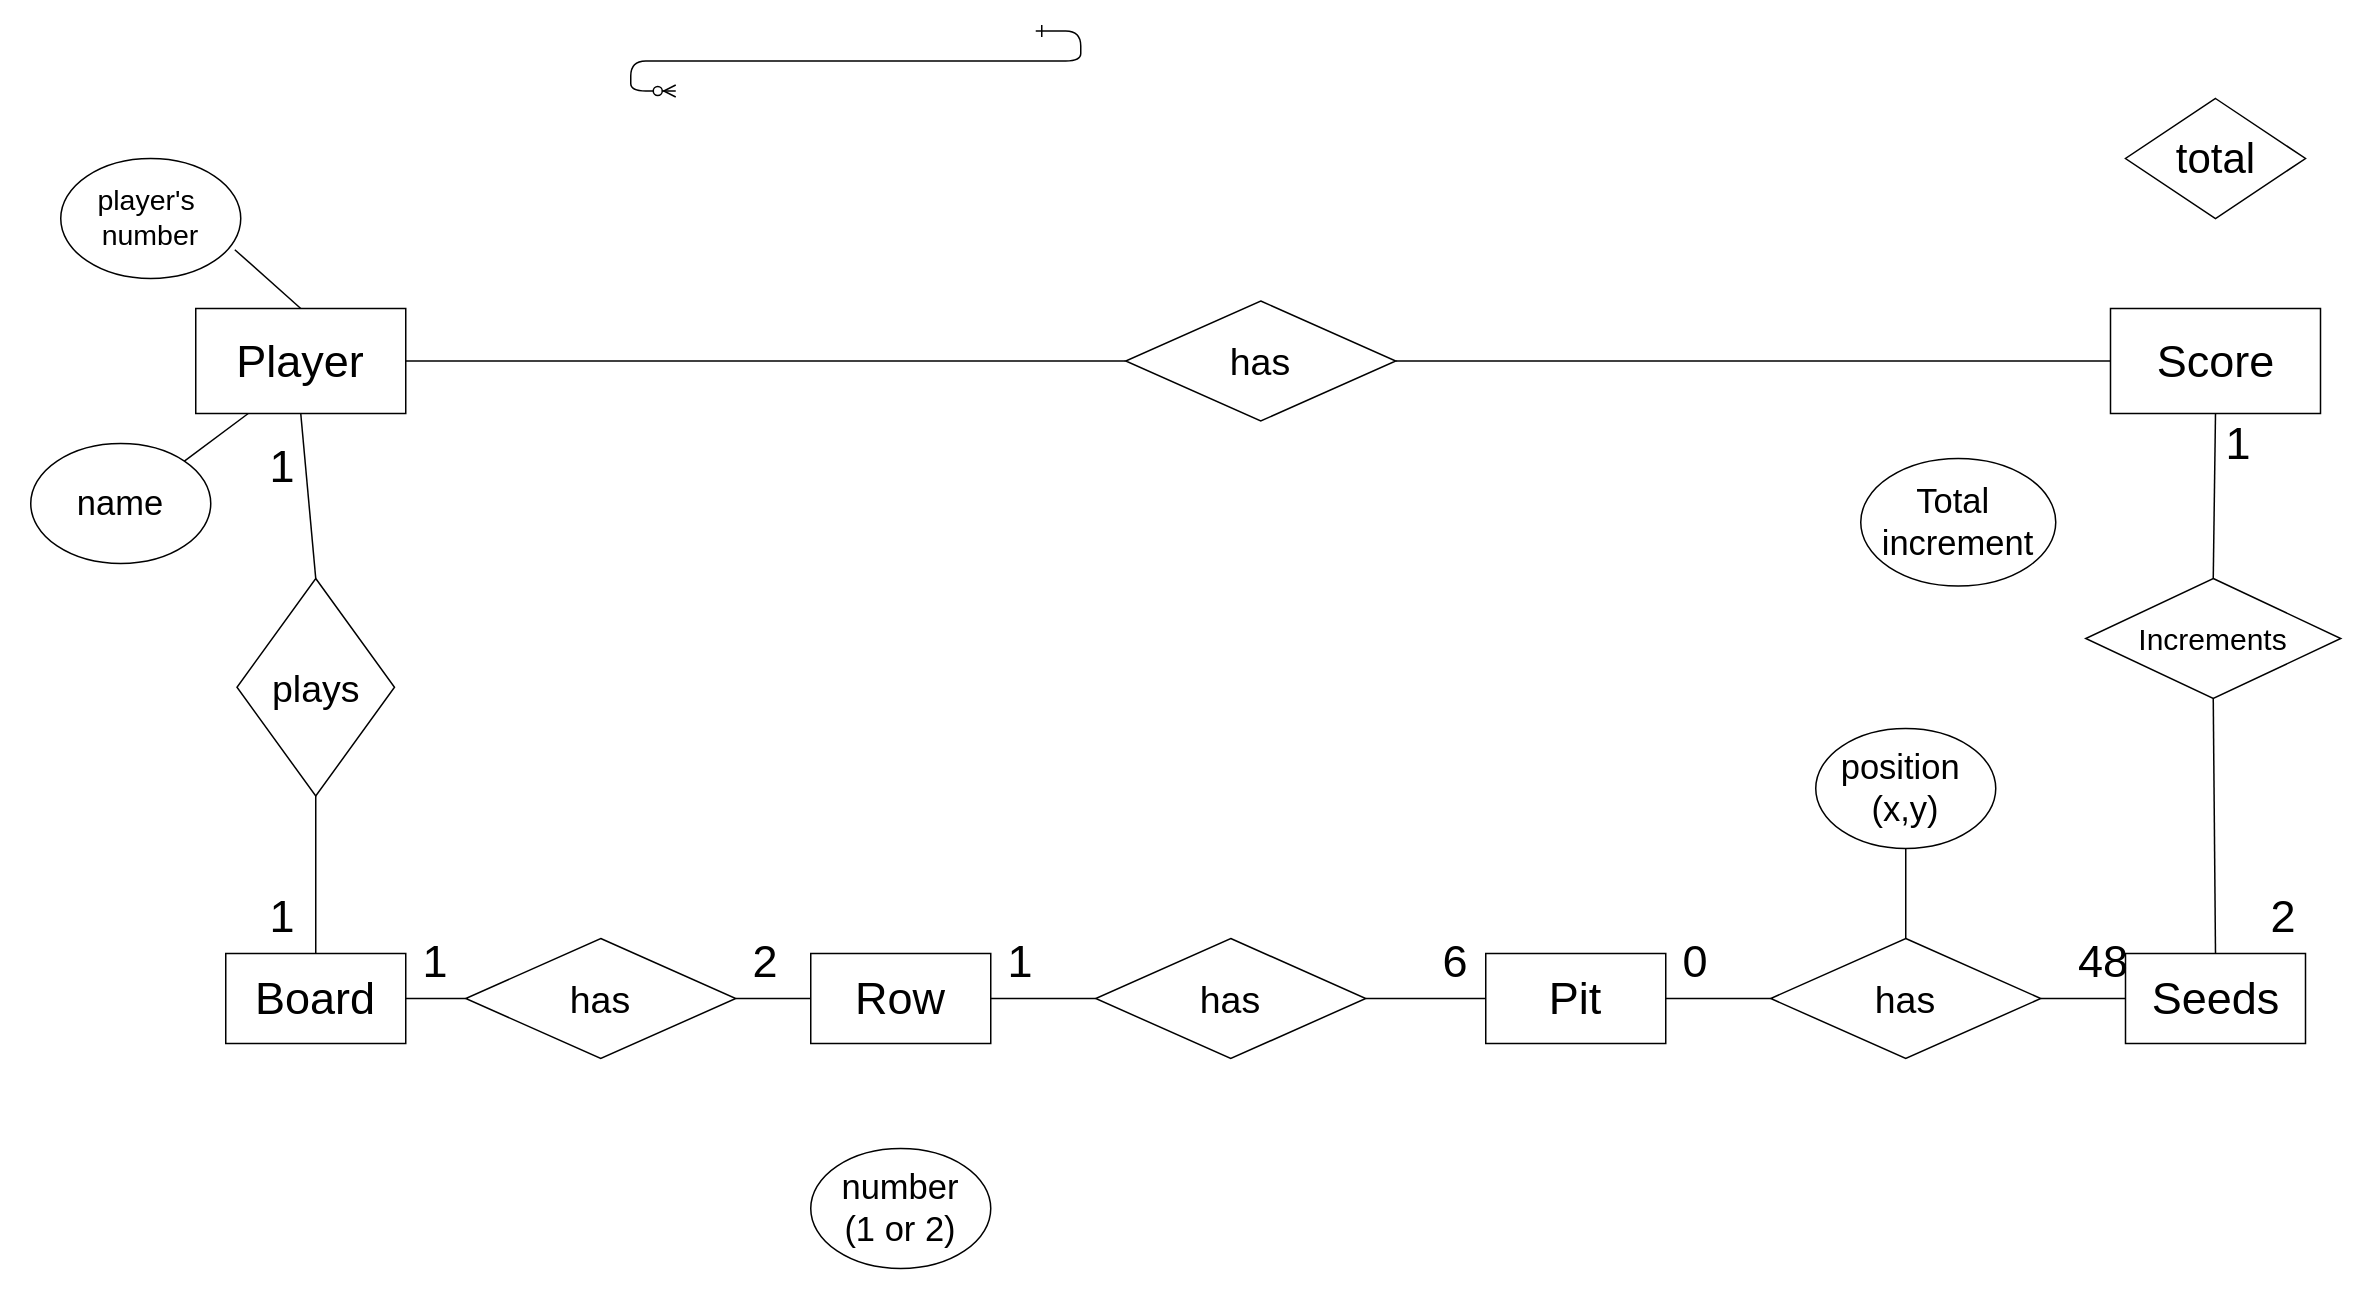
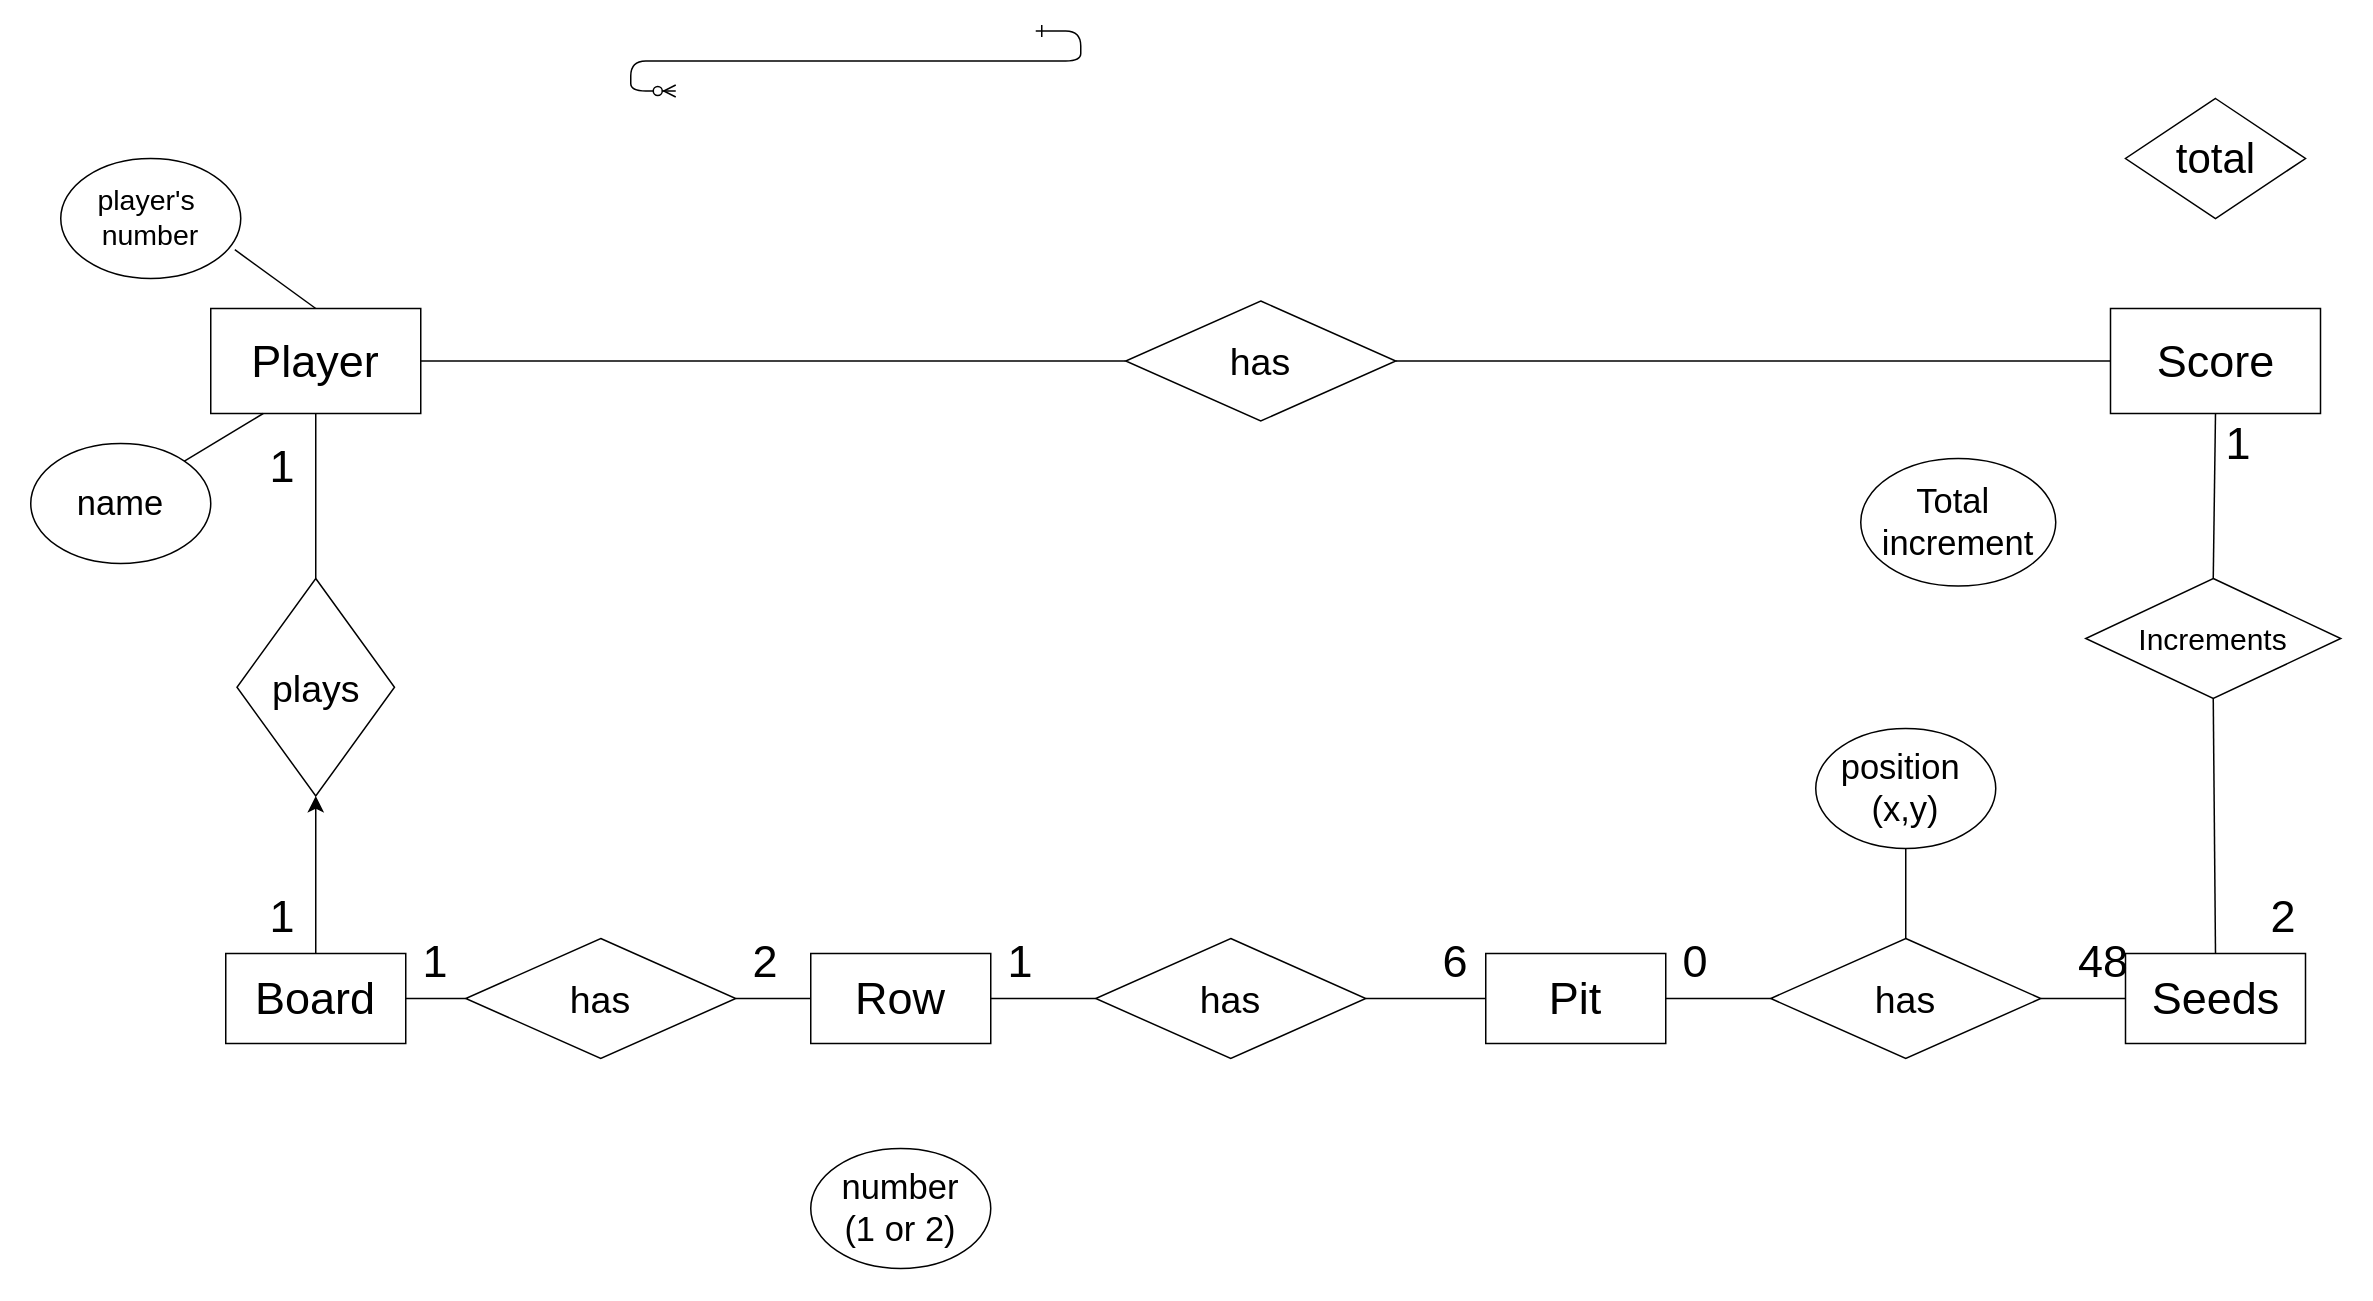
(301, 361) -> (316, 361)
(316, 804) -> (316, 810)
